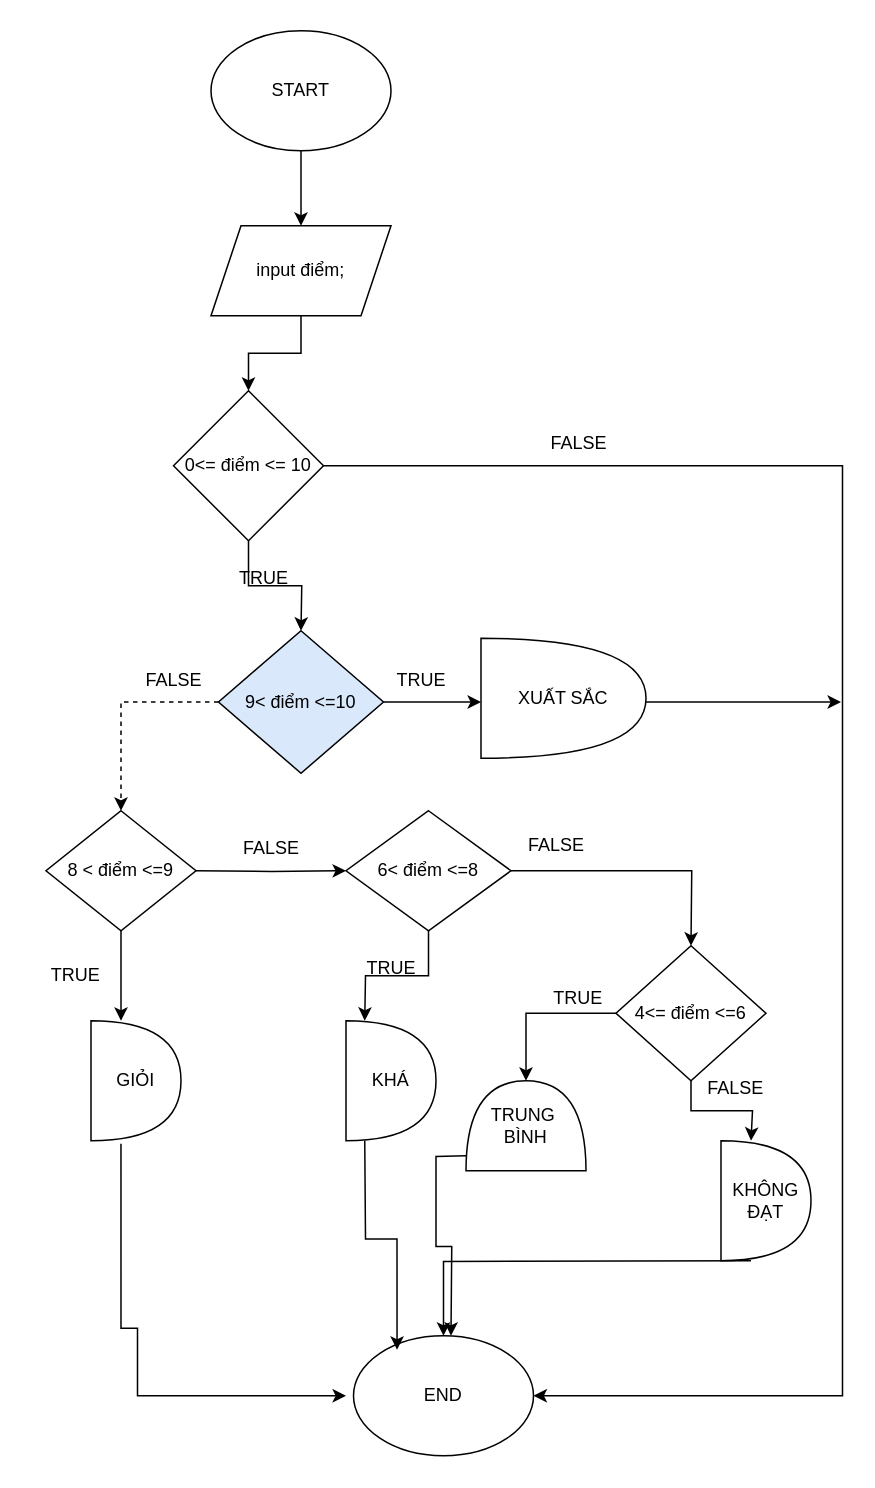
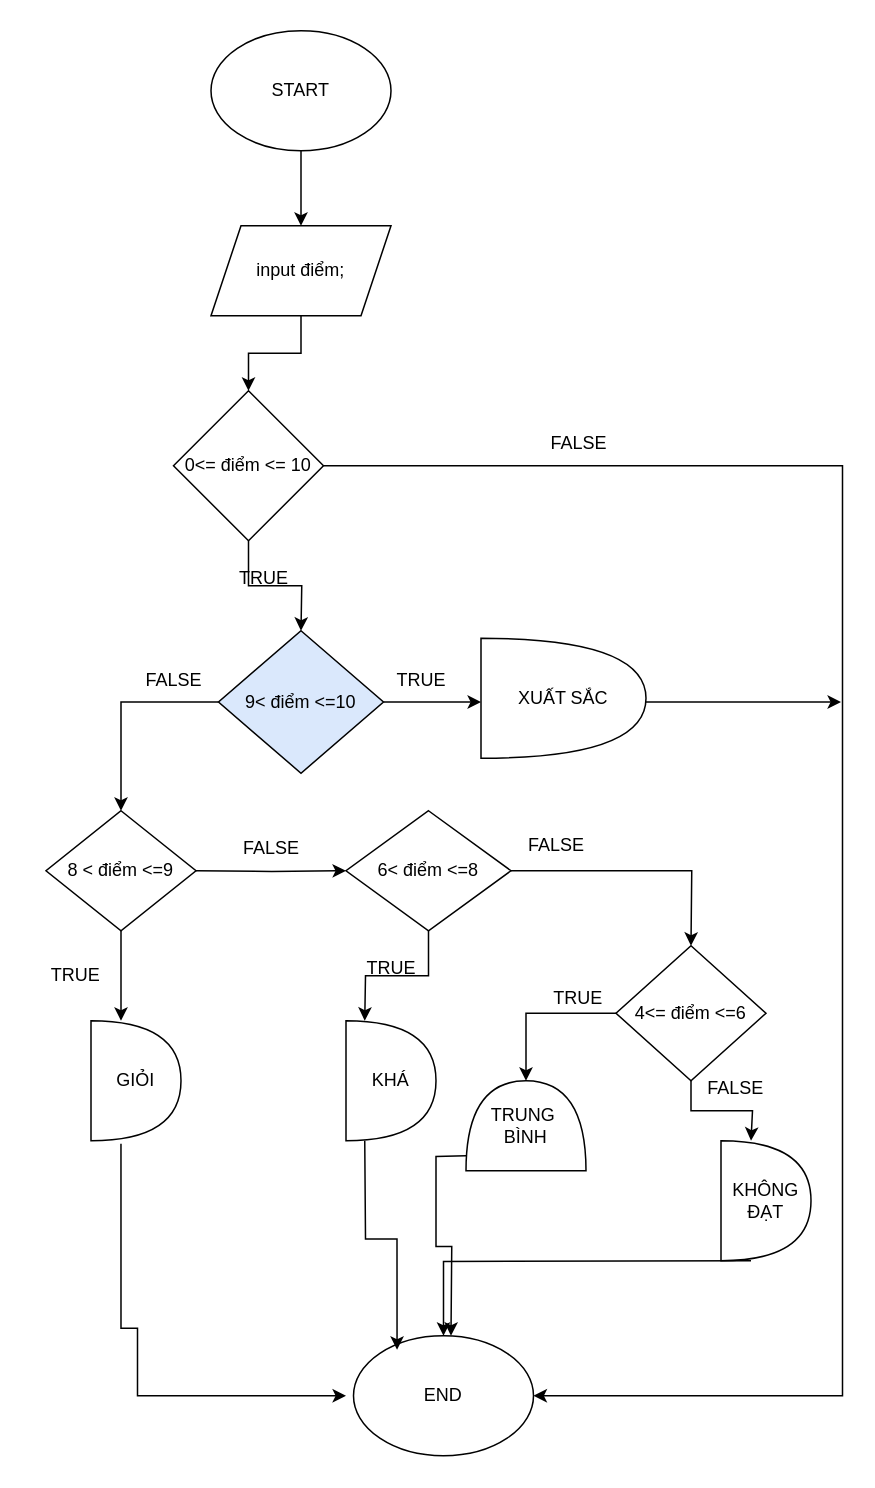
(121, 704) -> (121, 704)
